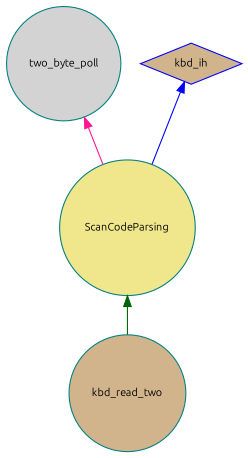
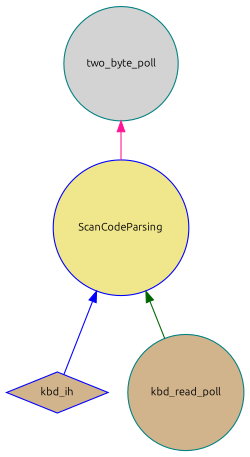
(166, 128) -> (78, 338)
(127, 228) -> (121, 228)
(127, 393) -> (186, 393)
